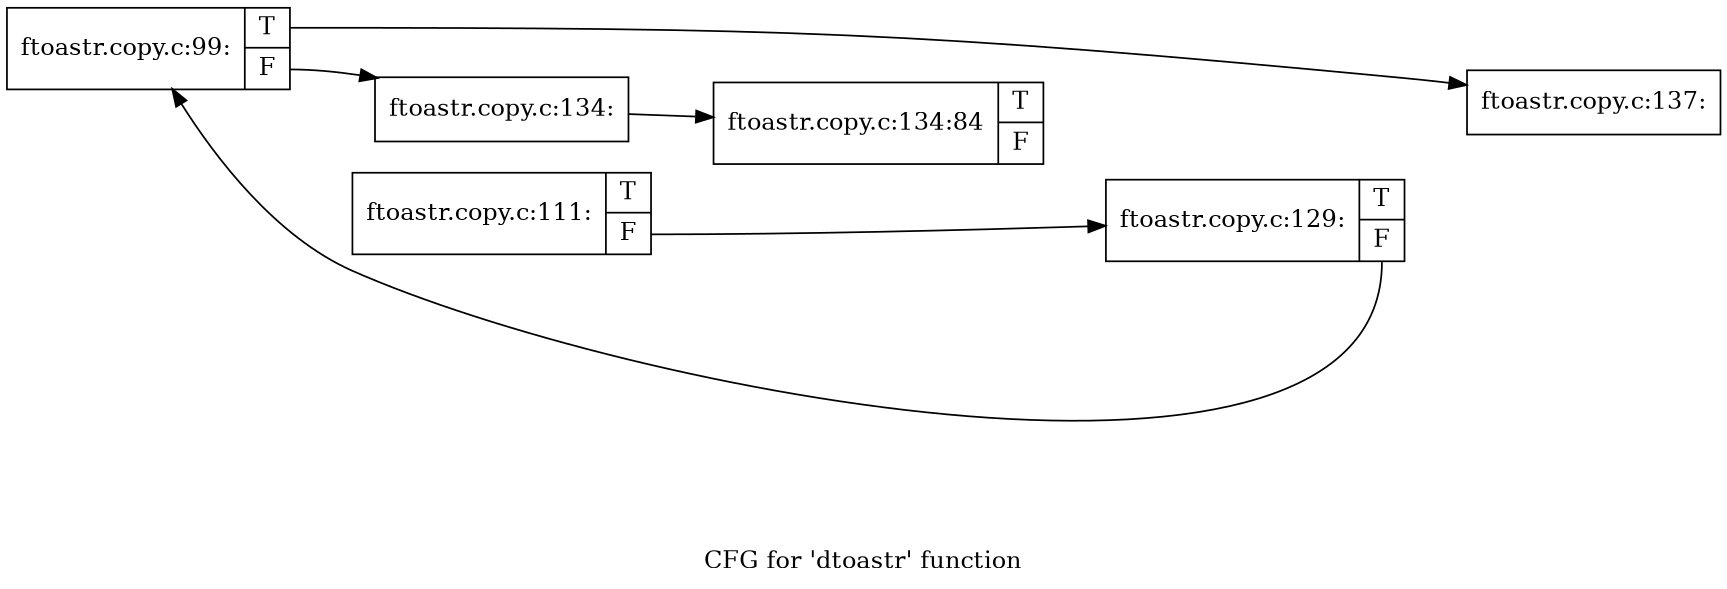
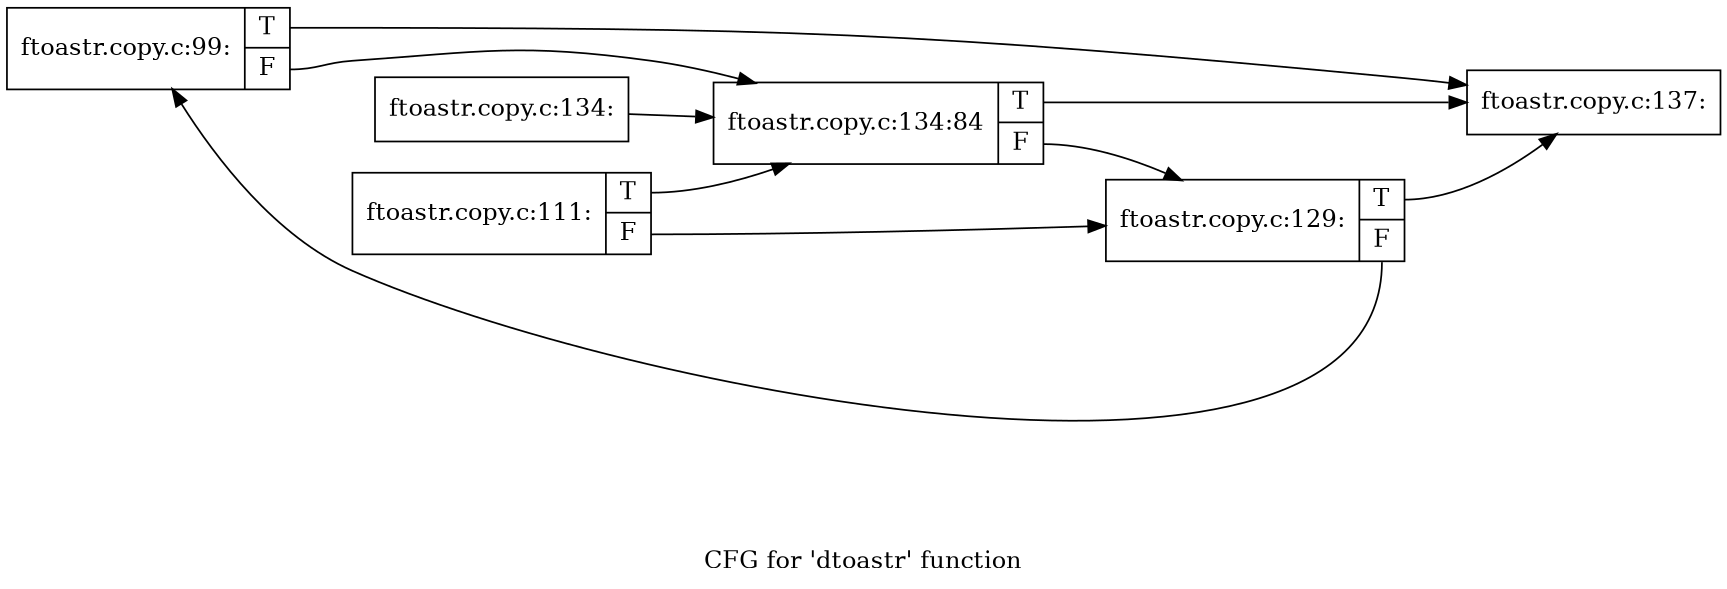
(325, 71) -> (515, 51)
none -> (1246, 102)
none -> (1106, 153)
none -> (1478, 183)
none -> (713, 186)
